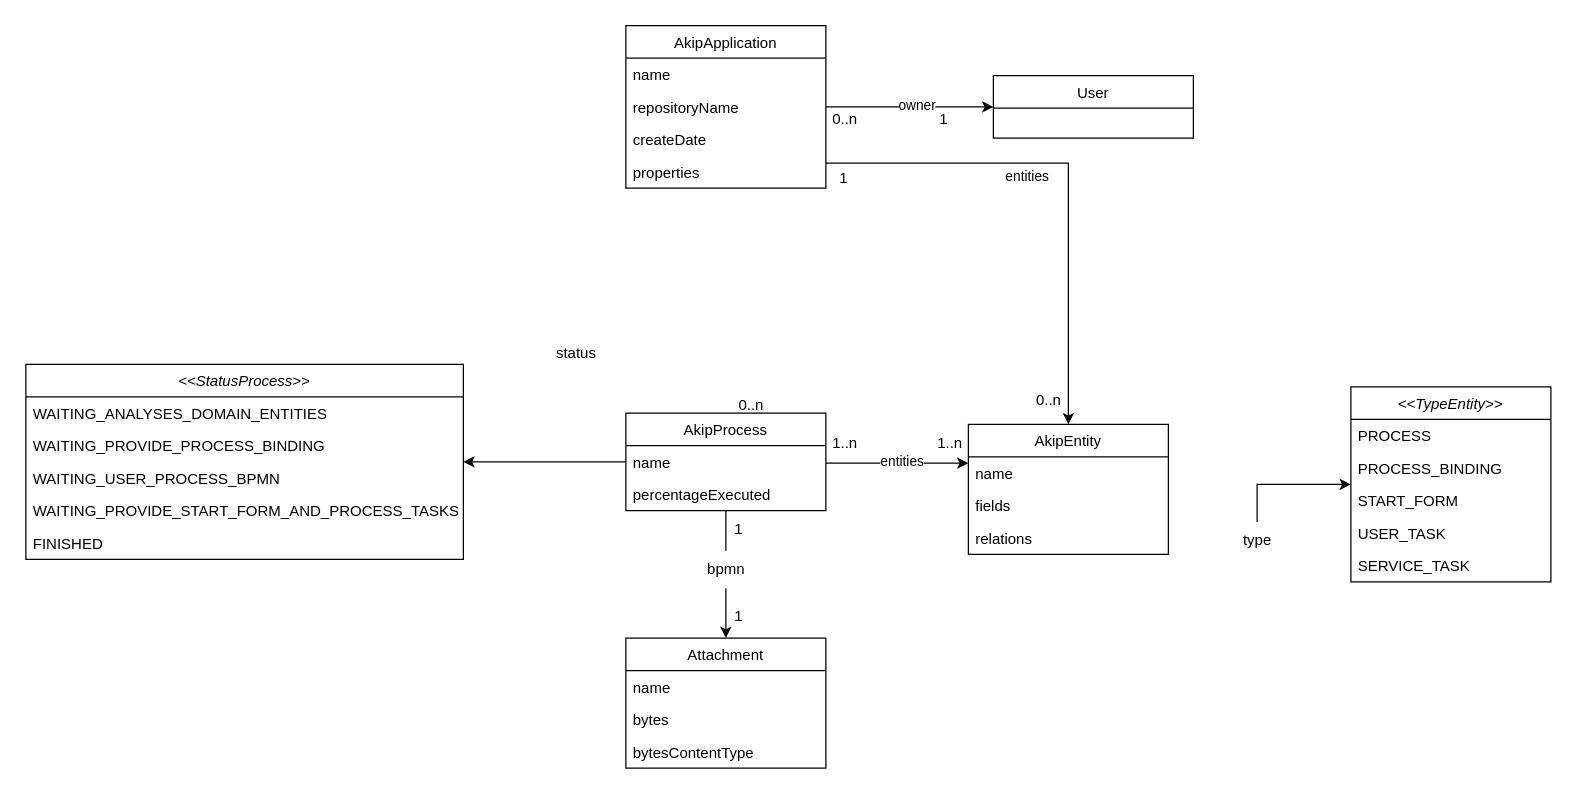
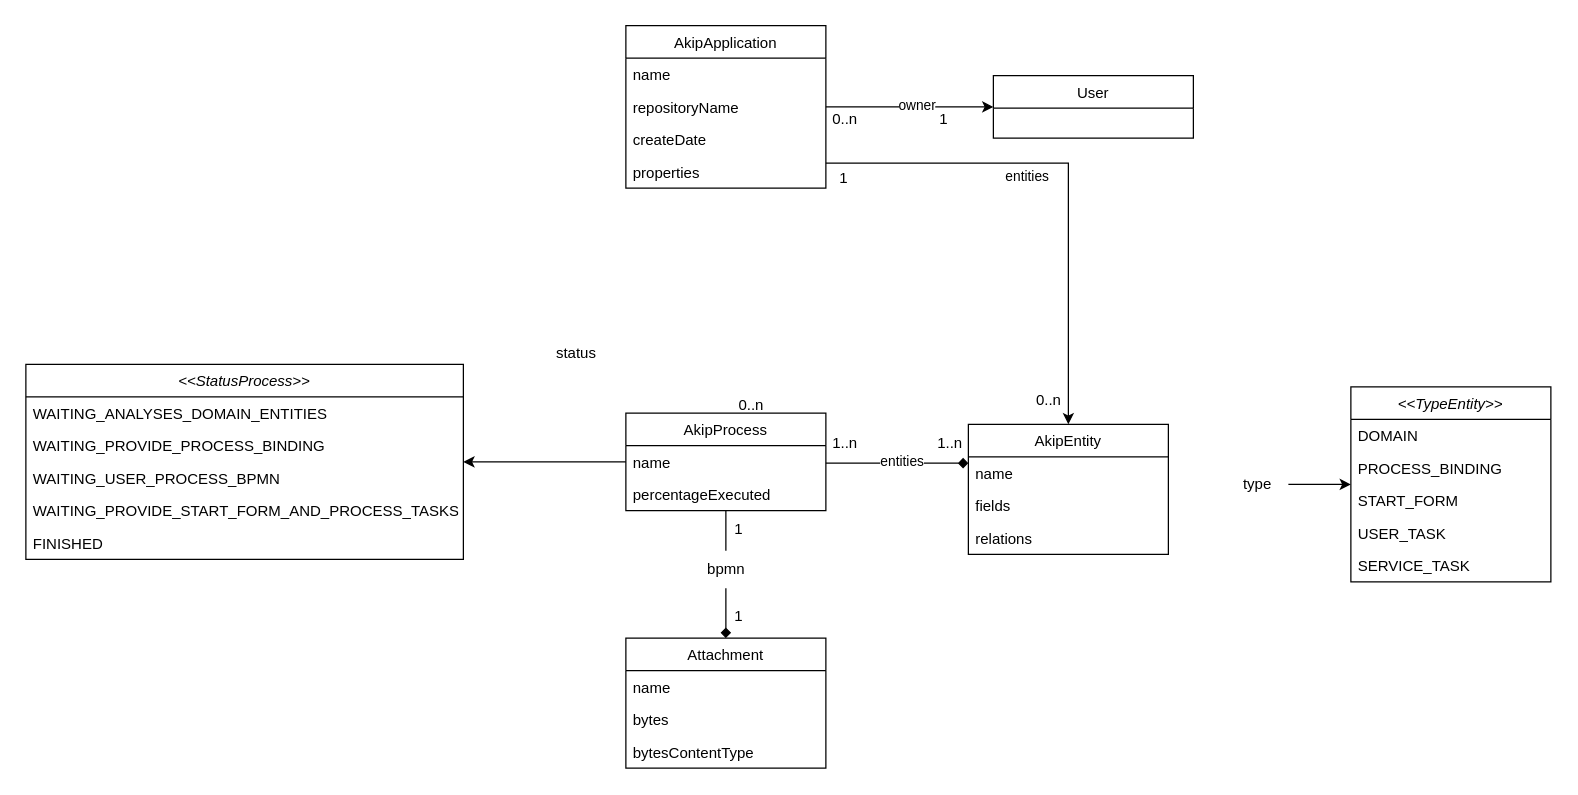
(1387, 436) -> (1383, 436)
(958, 463) -> (957, 463)
(1257, 541) -> (1257, 484)
(726, 628) -> (726, 627)
